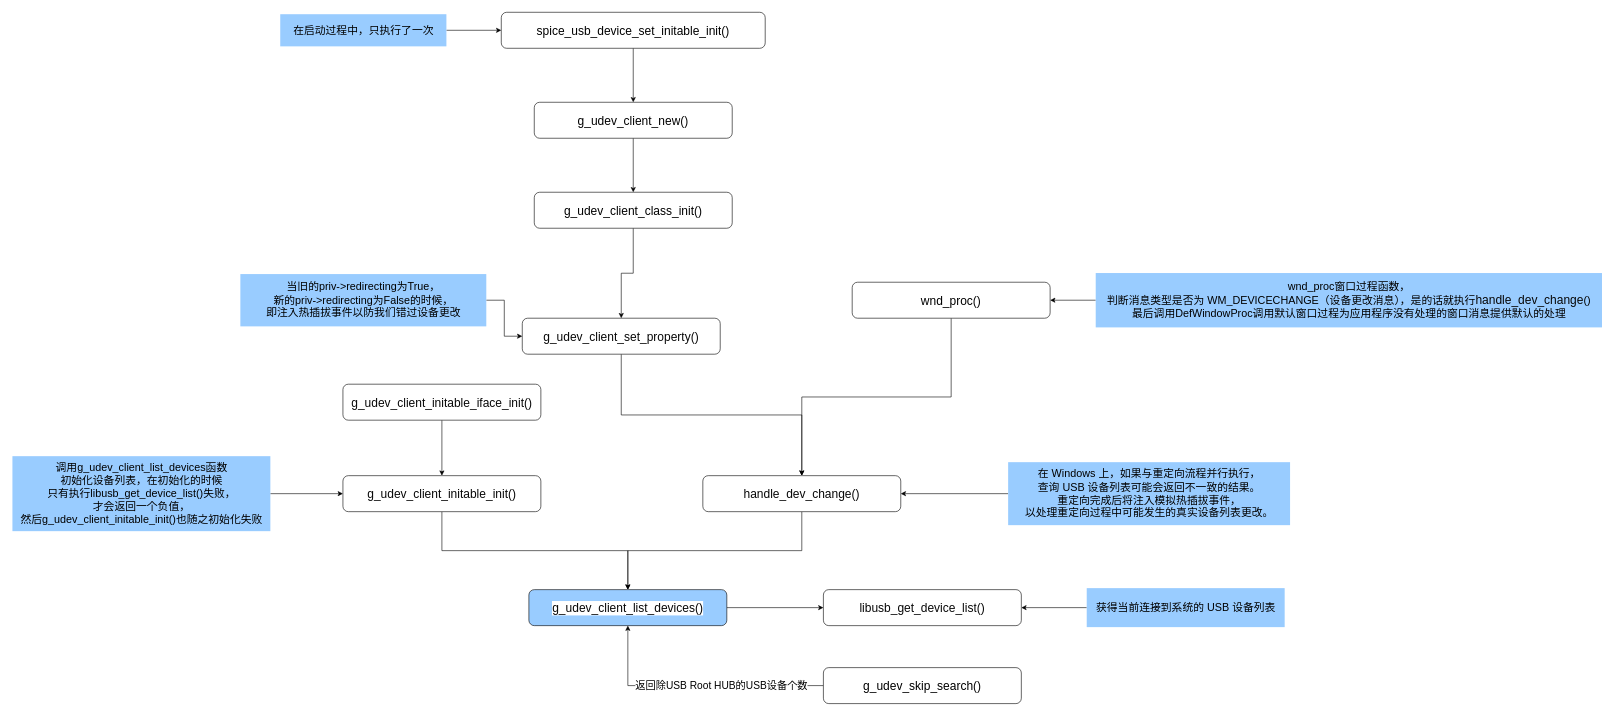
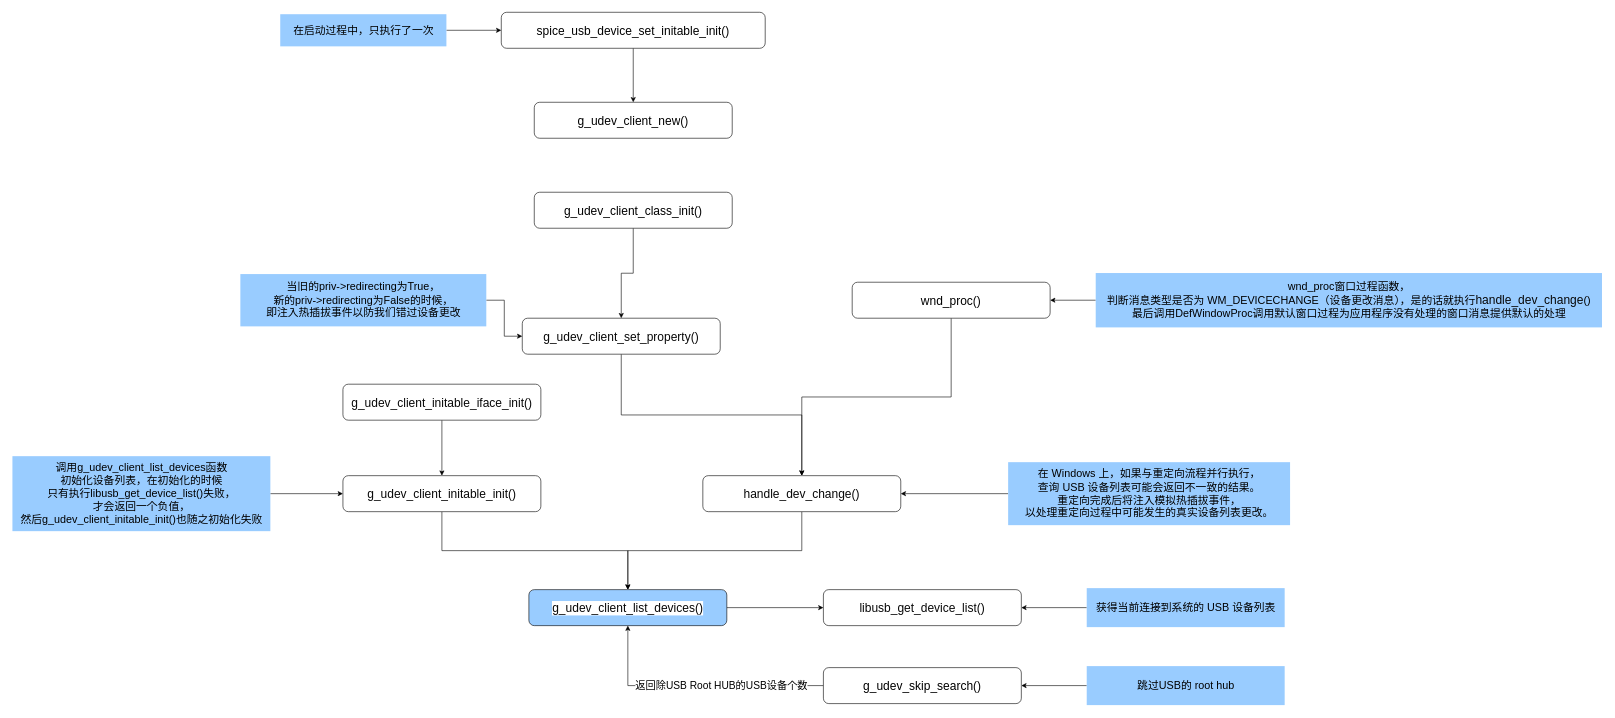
(633, 186) -> none
none -> (1057, 686)
none -> (1186, 686)
